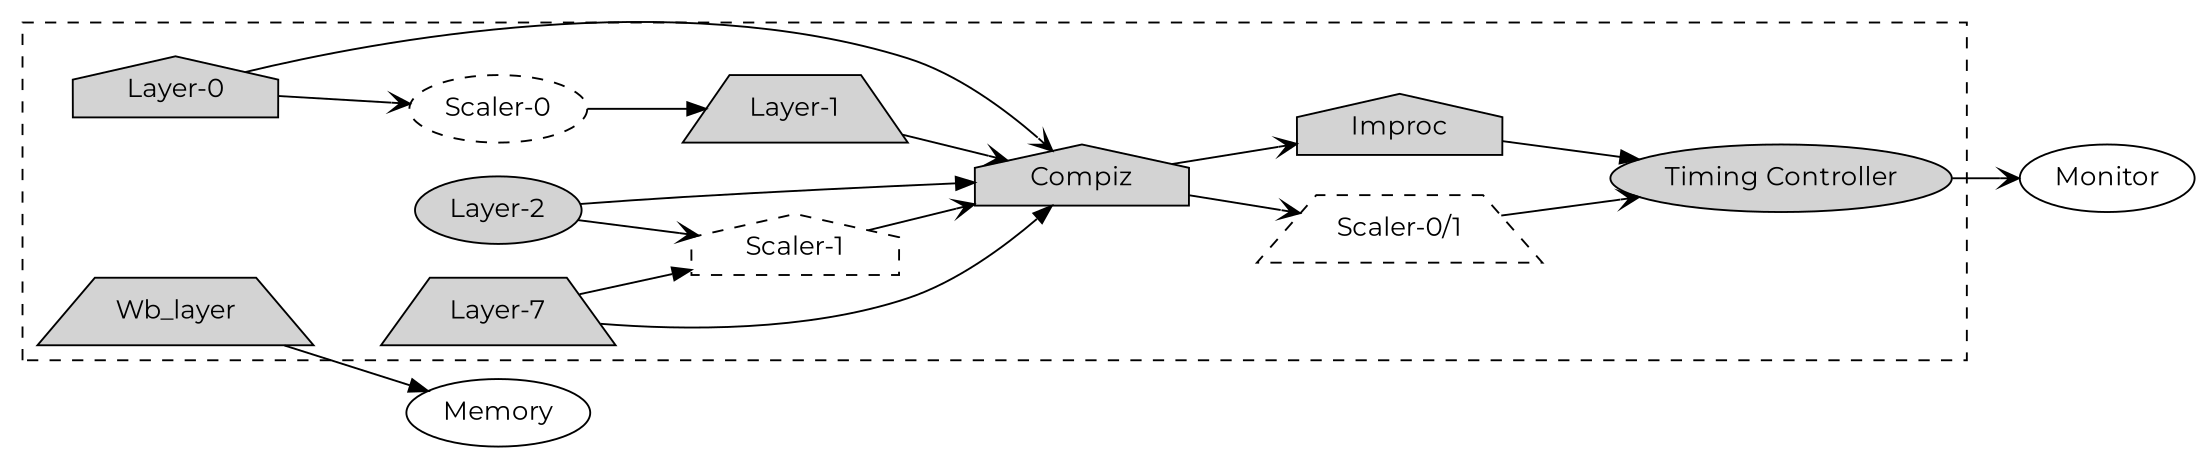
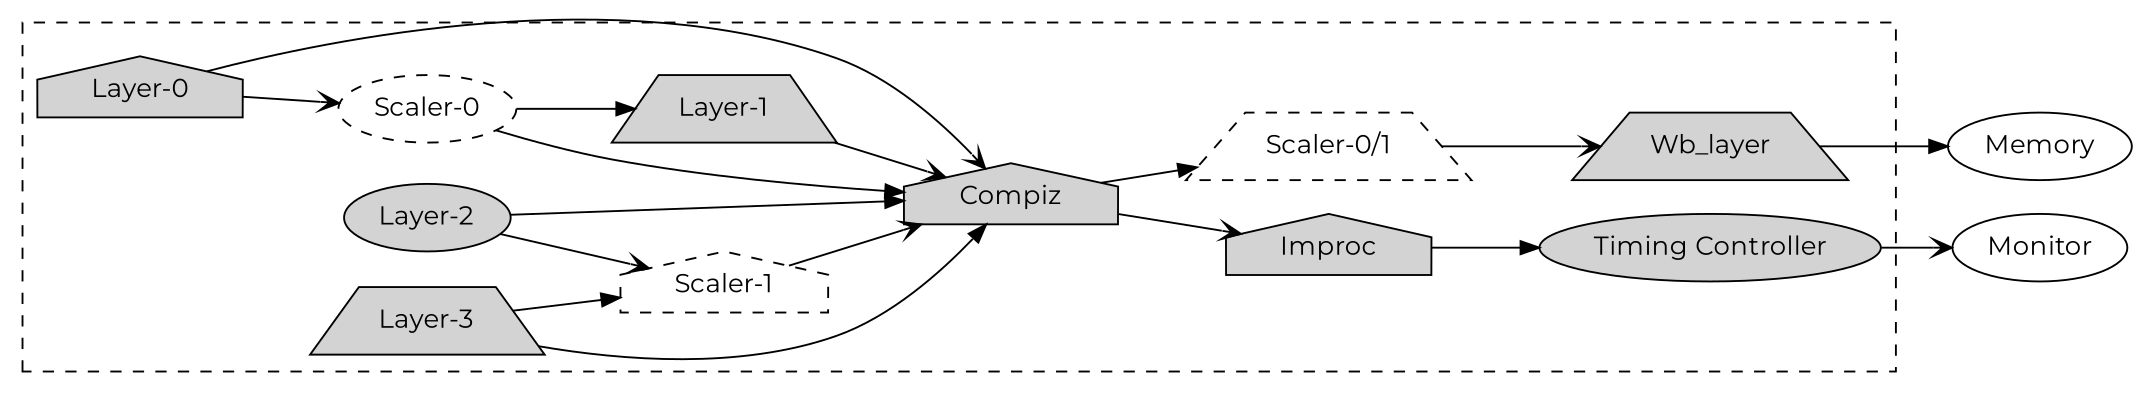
none -> (689, 172)
(1235, 203) -> (1140, 177)
(1561, 208) -> (1512, 146)
(498, 311) -> (427, 321)
